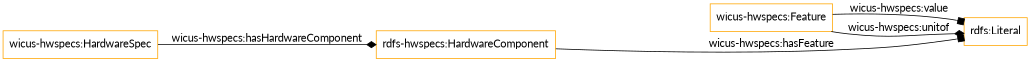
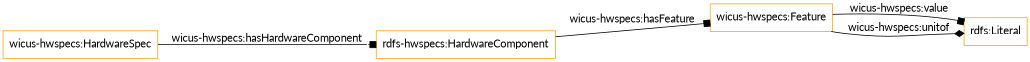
(262, 45) -> (262, 45)
(756, 52) -> (629, 30)
